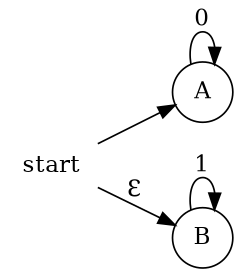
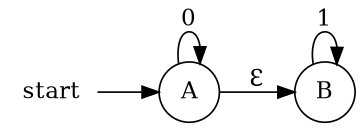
(129, 203) -> (249, 92)
